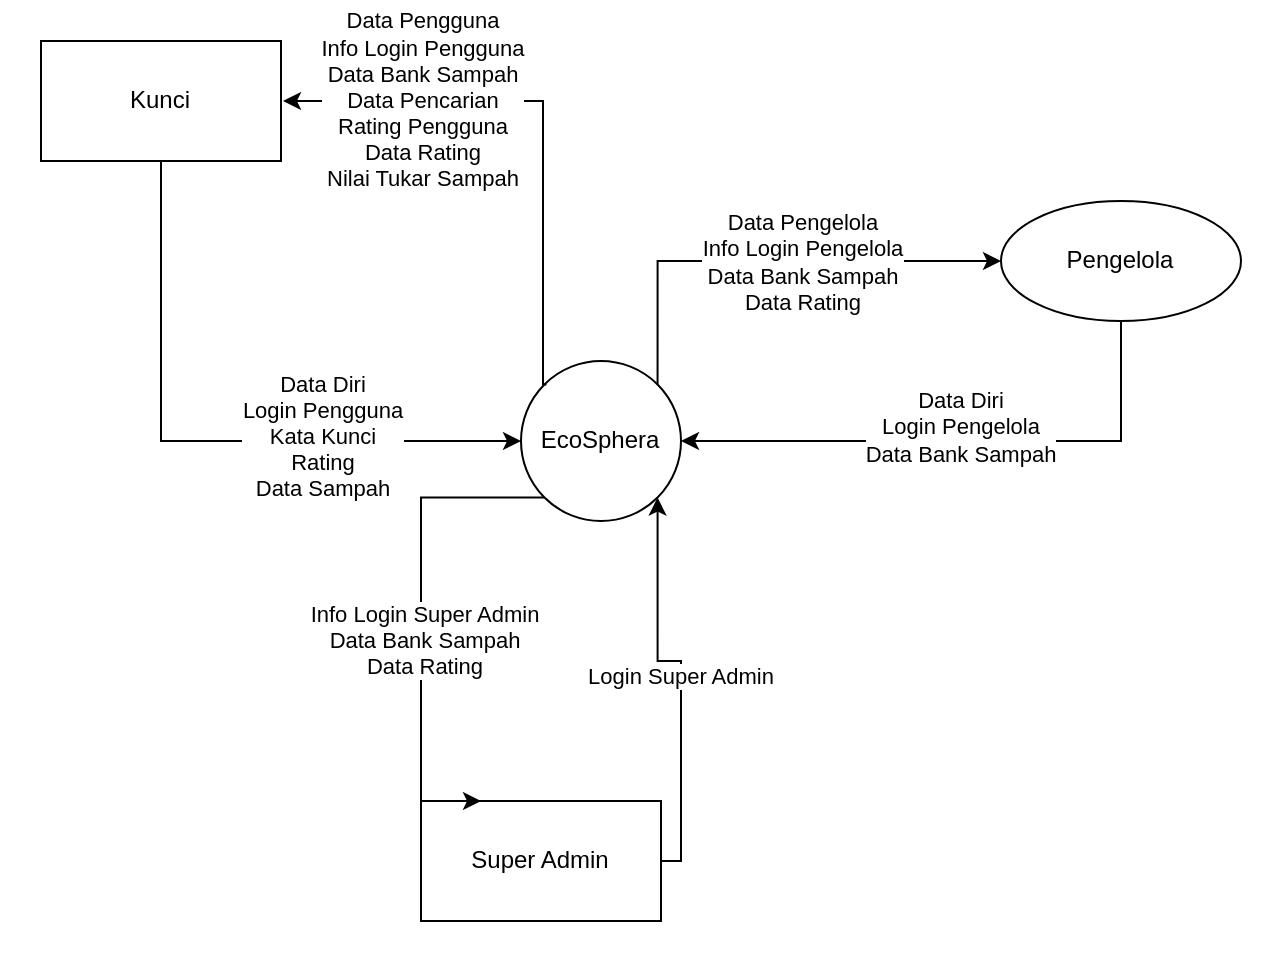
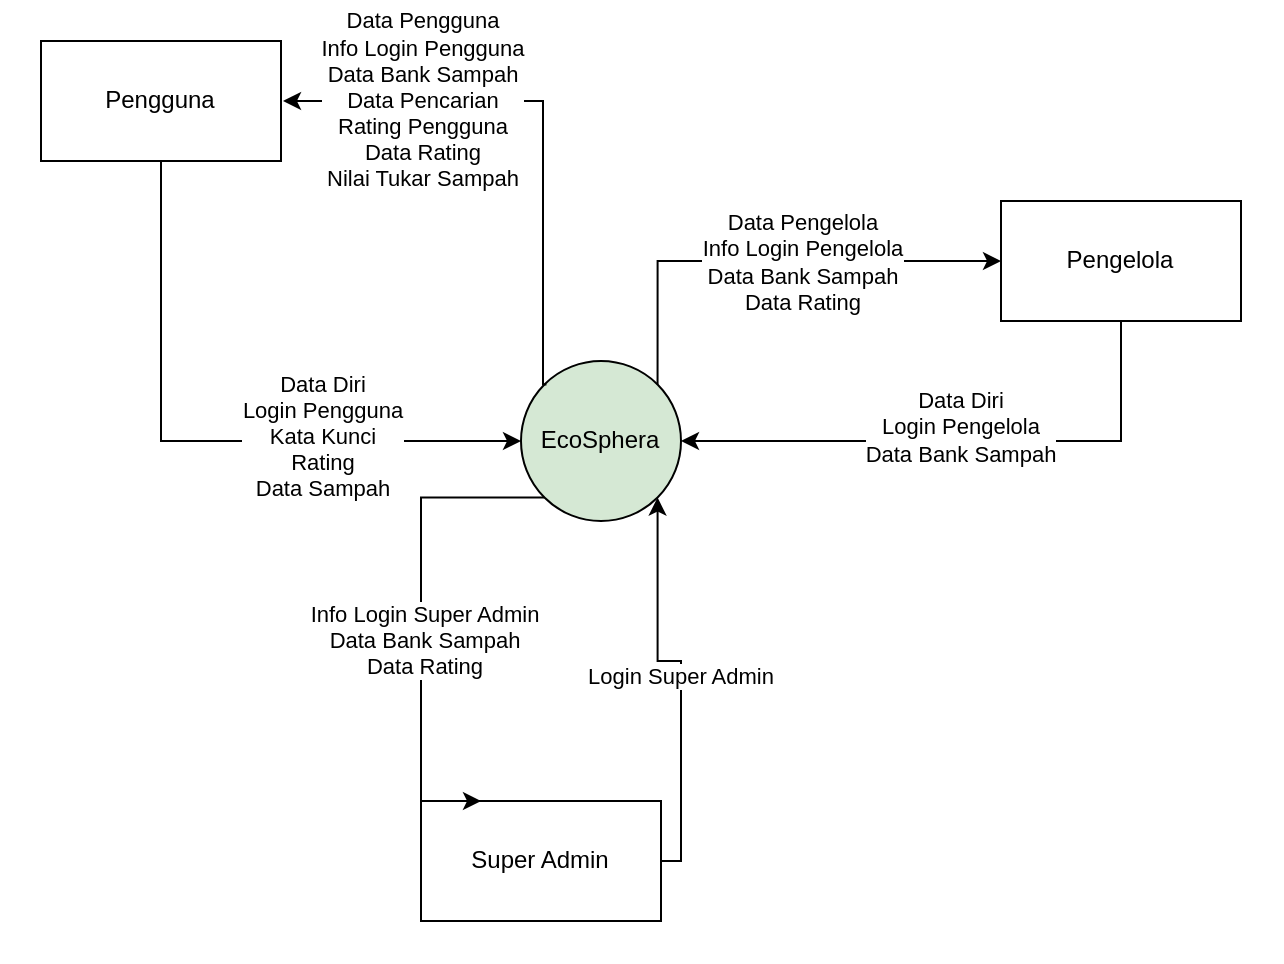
(161, 101) -> (161, 101)
(1121, 261) -> (1121, 261)
(601, 441) -> (601, 441)
